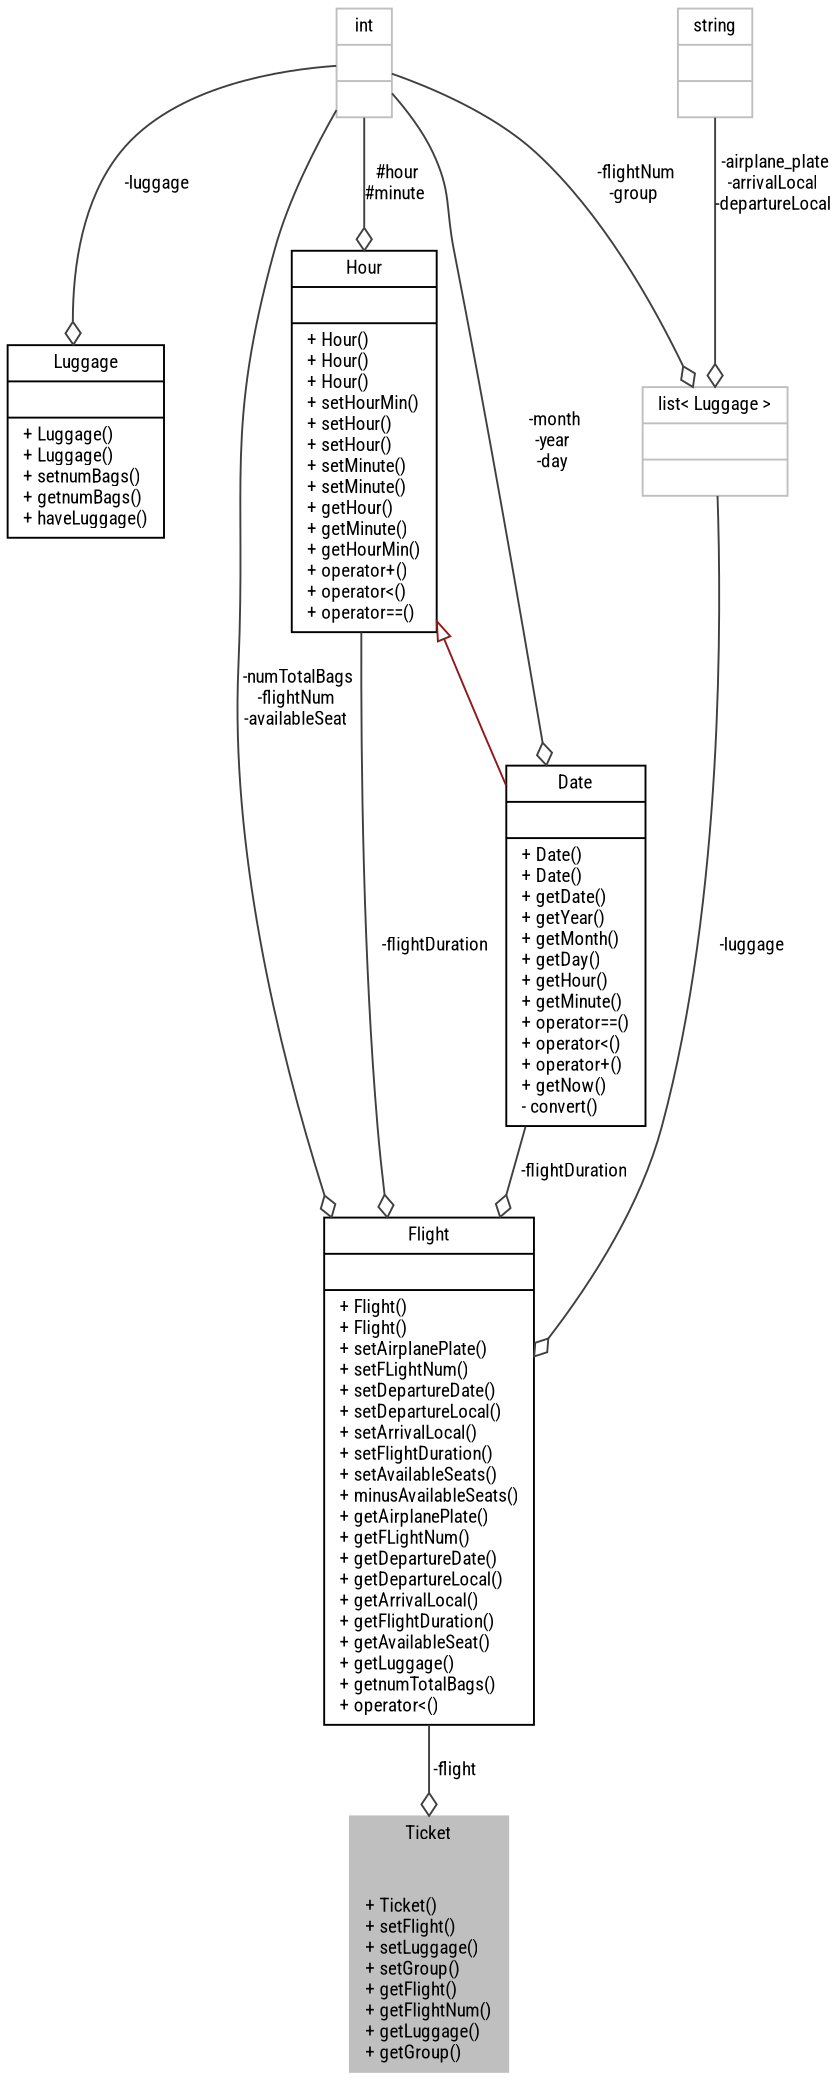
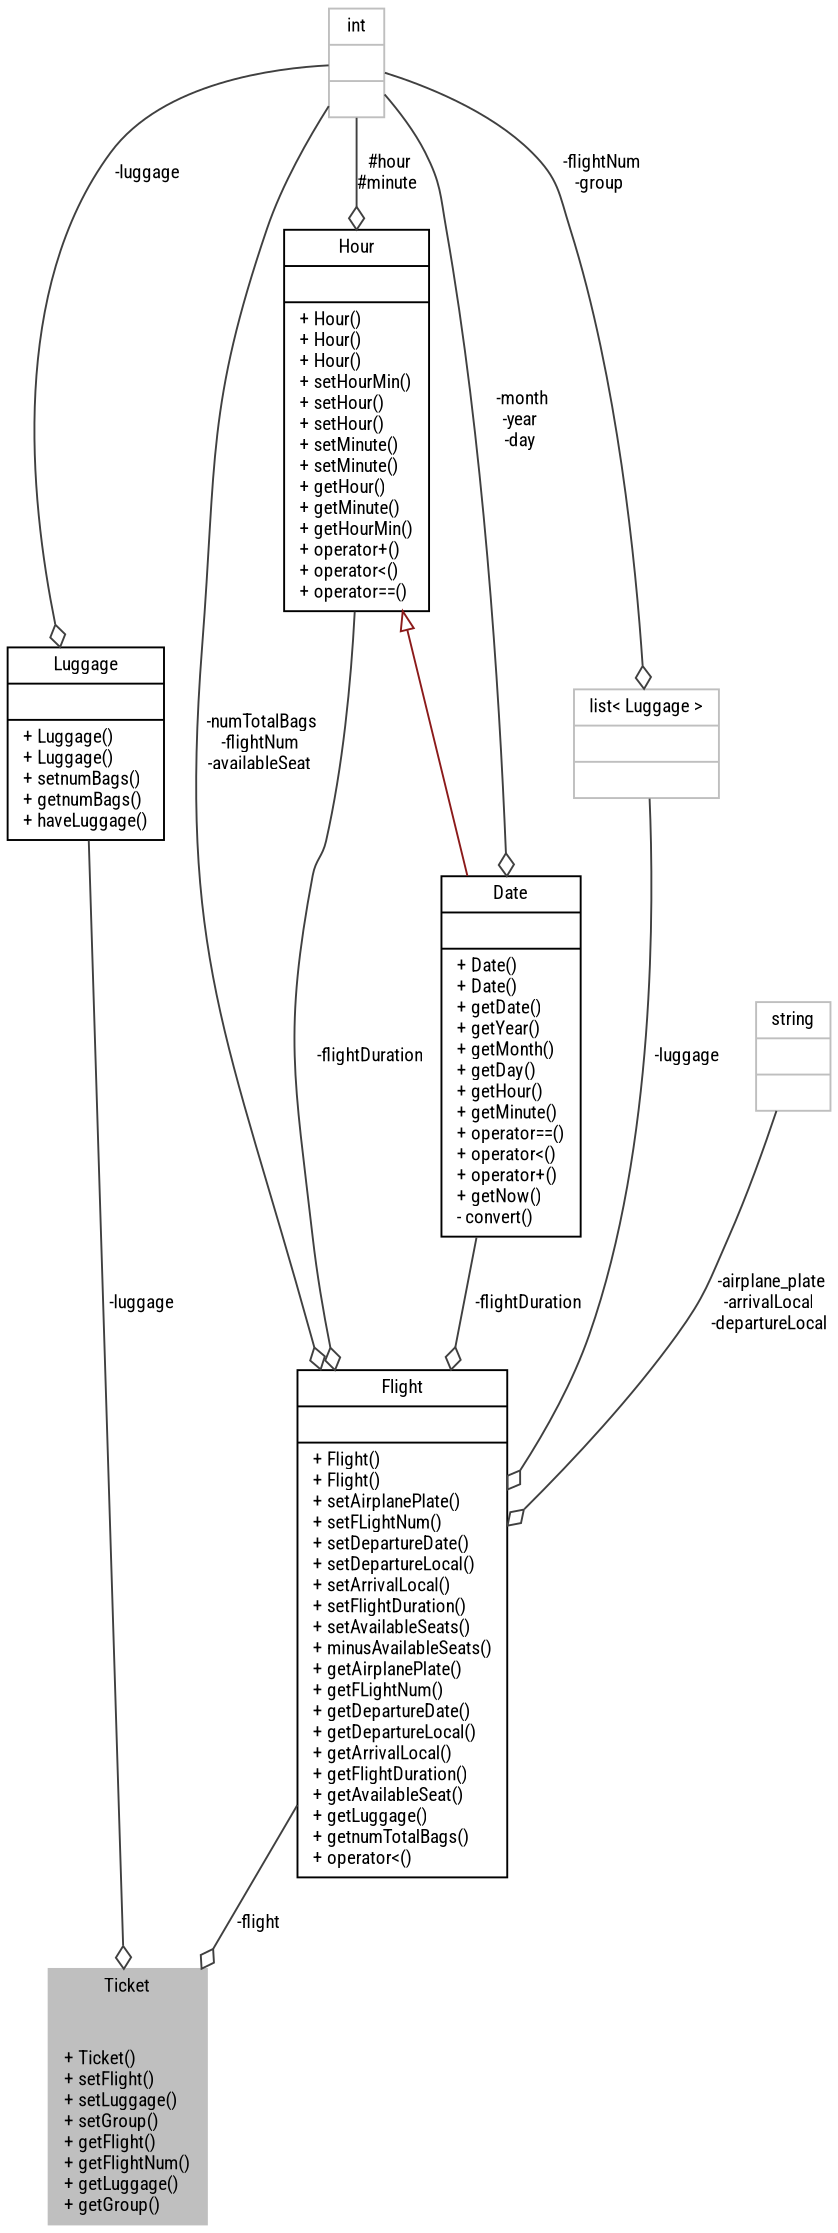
(715, 241) -> (681, 1329)
none -> (106, 1393)
